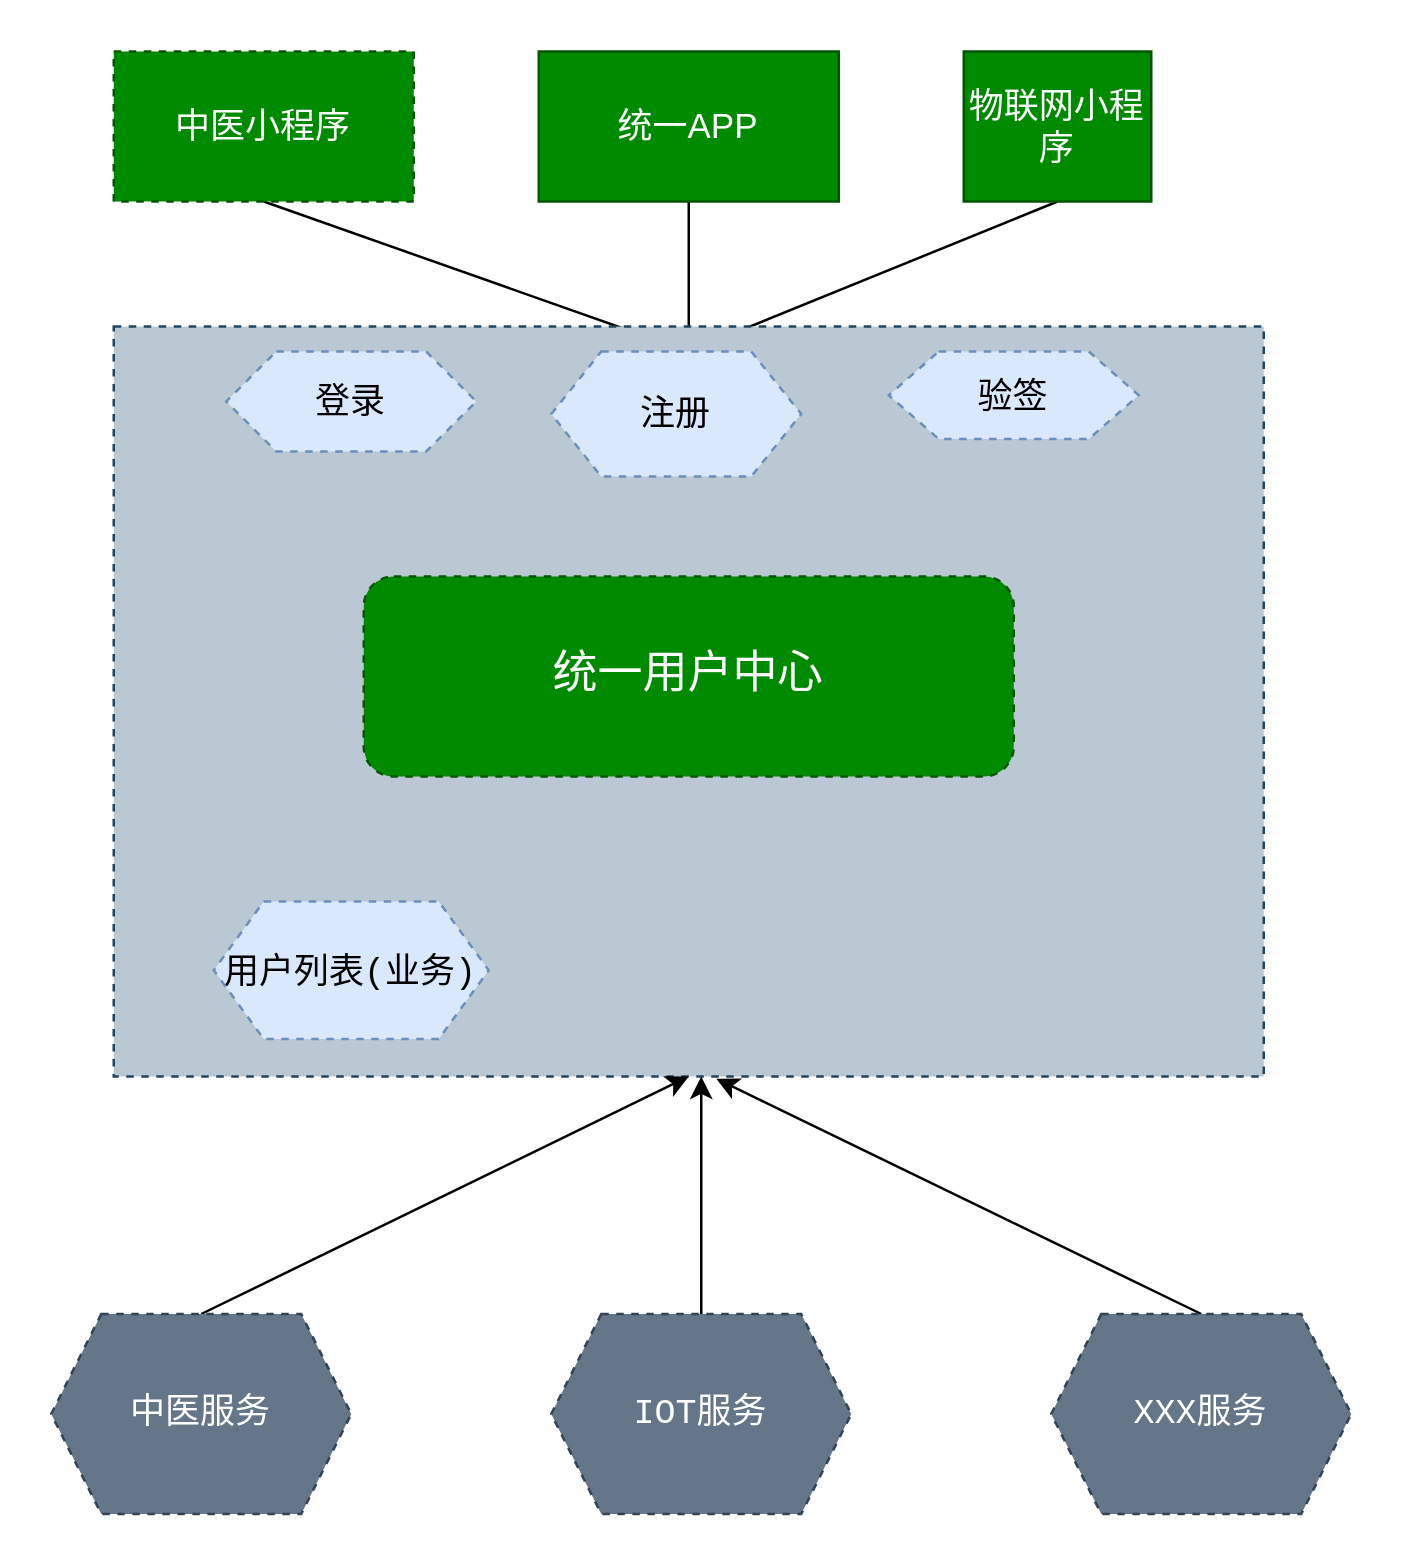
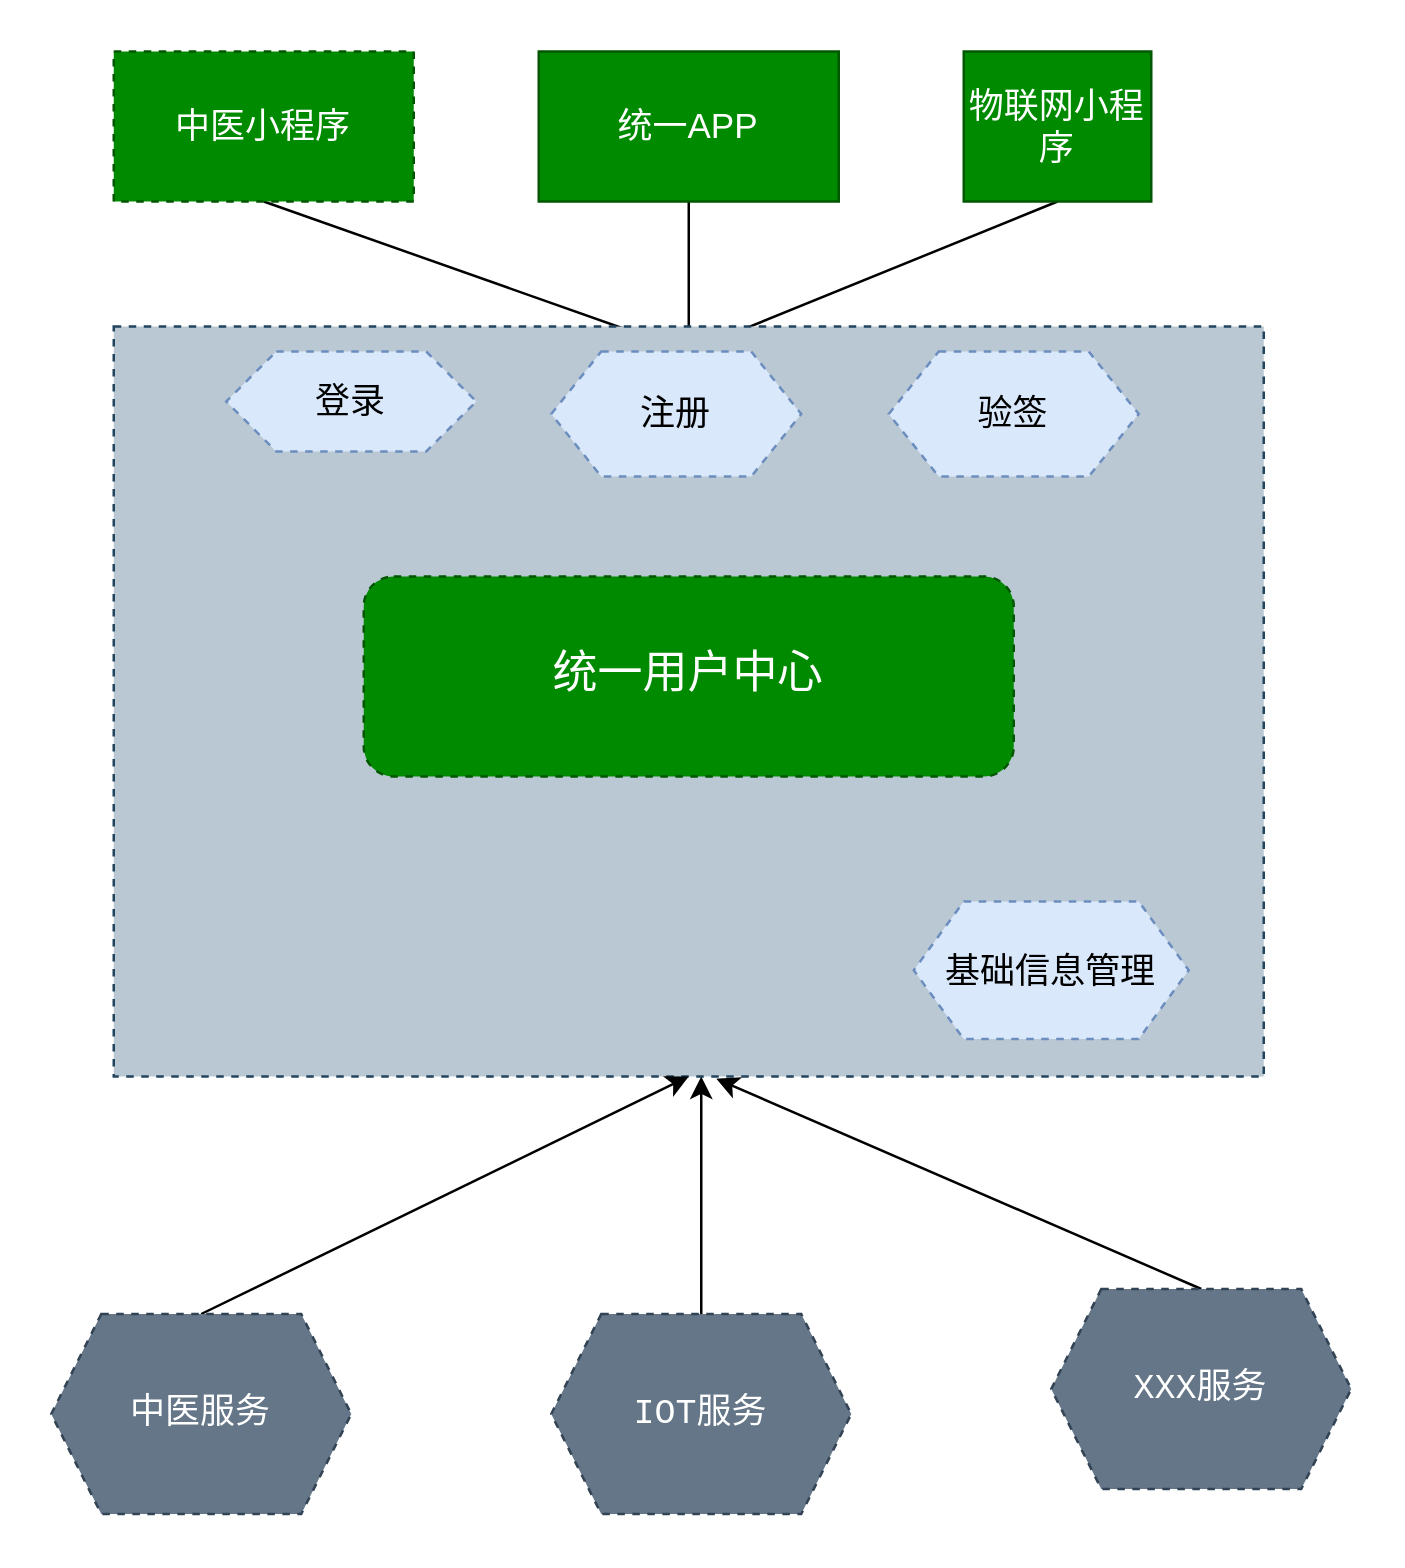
(1014, 395) -> (1014, 414)
(351, 970) -> none
none -> (1051, 970)
(1201, 1414) -> (1201, 1389)
